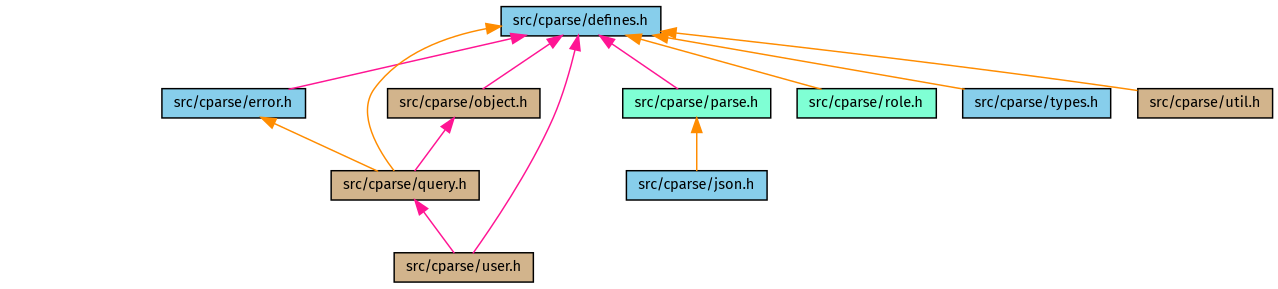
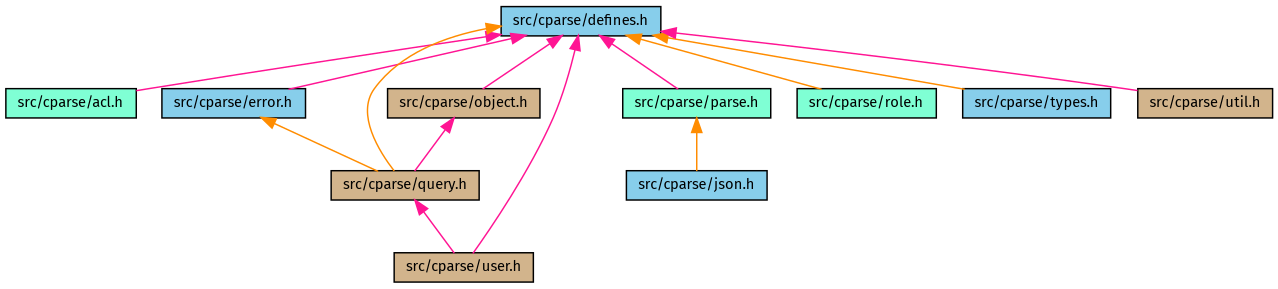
(907, 60) -> (907, 60)
none -> (71, 103)
